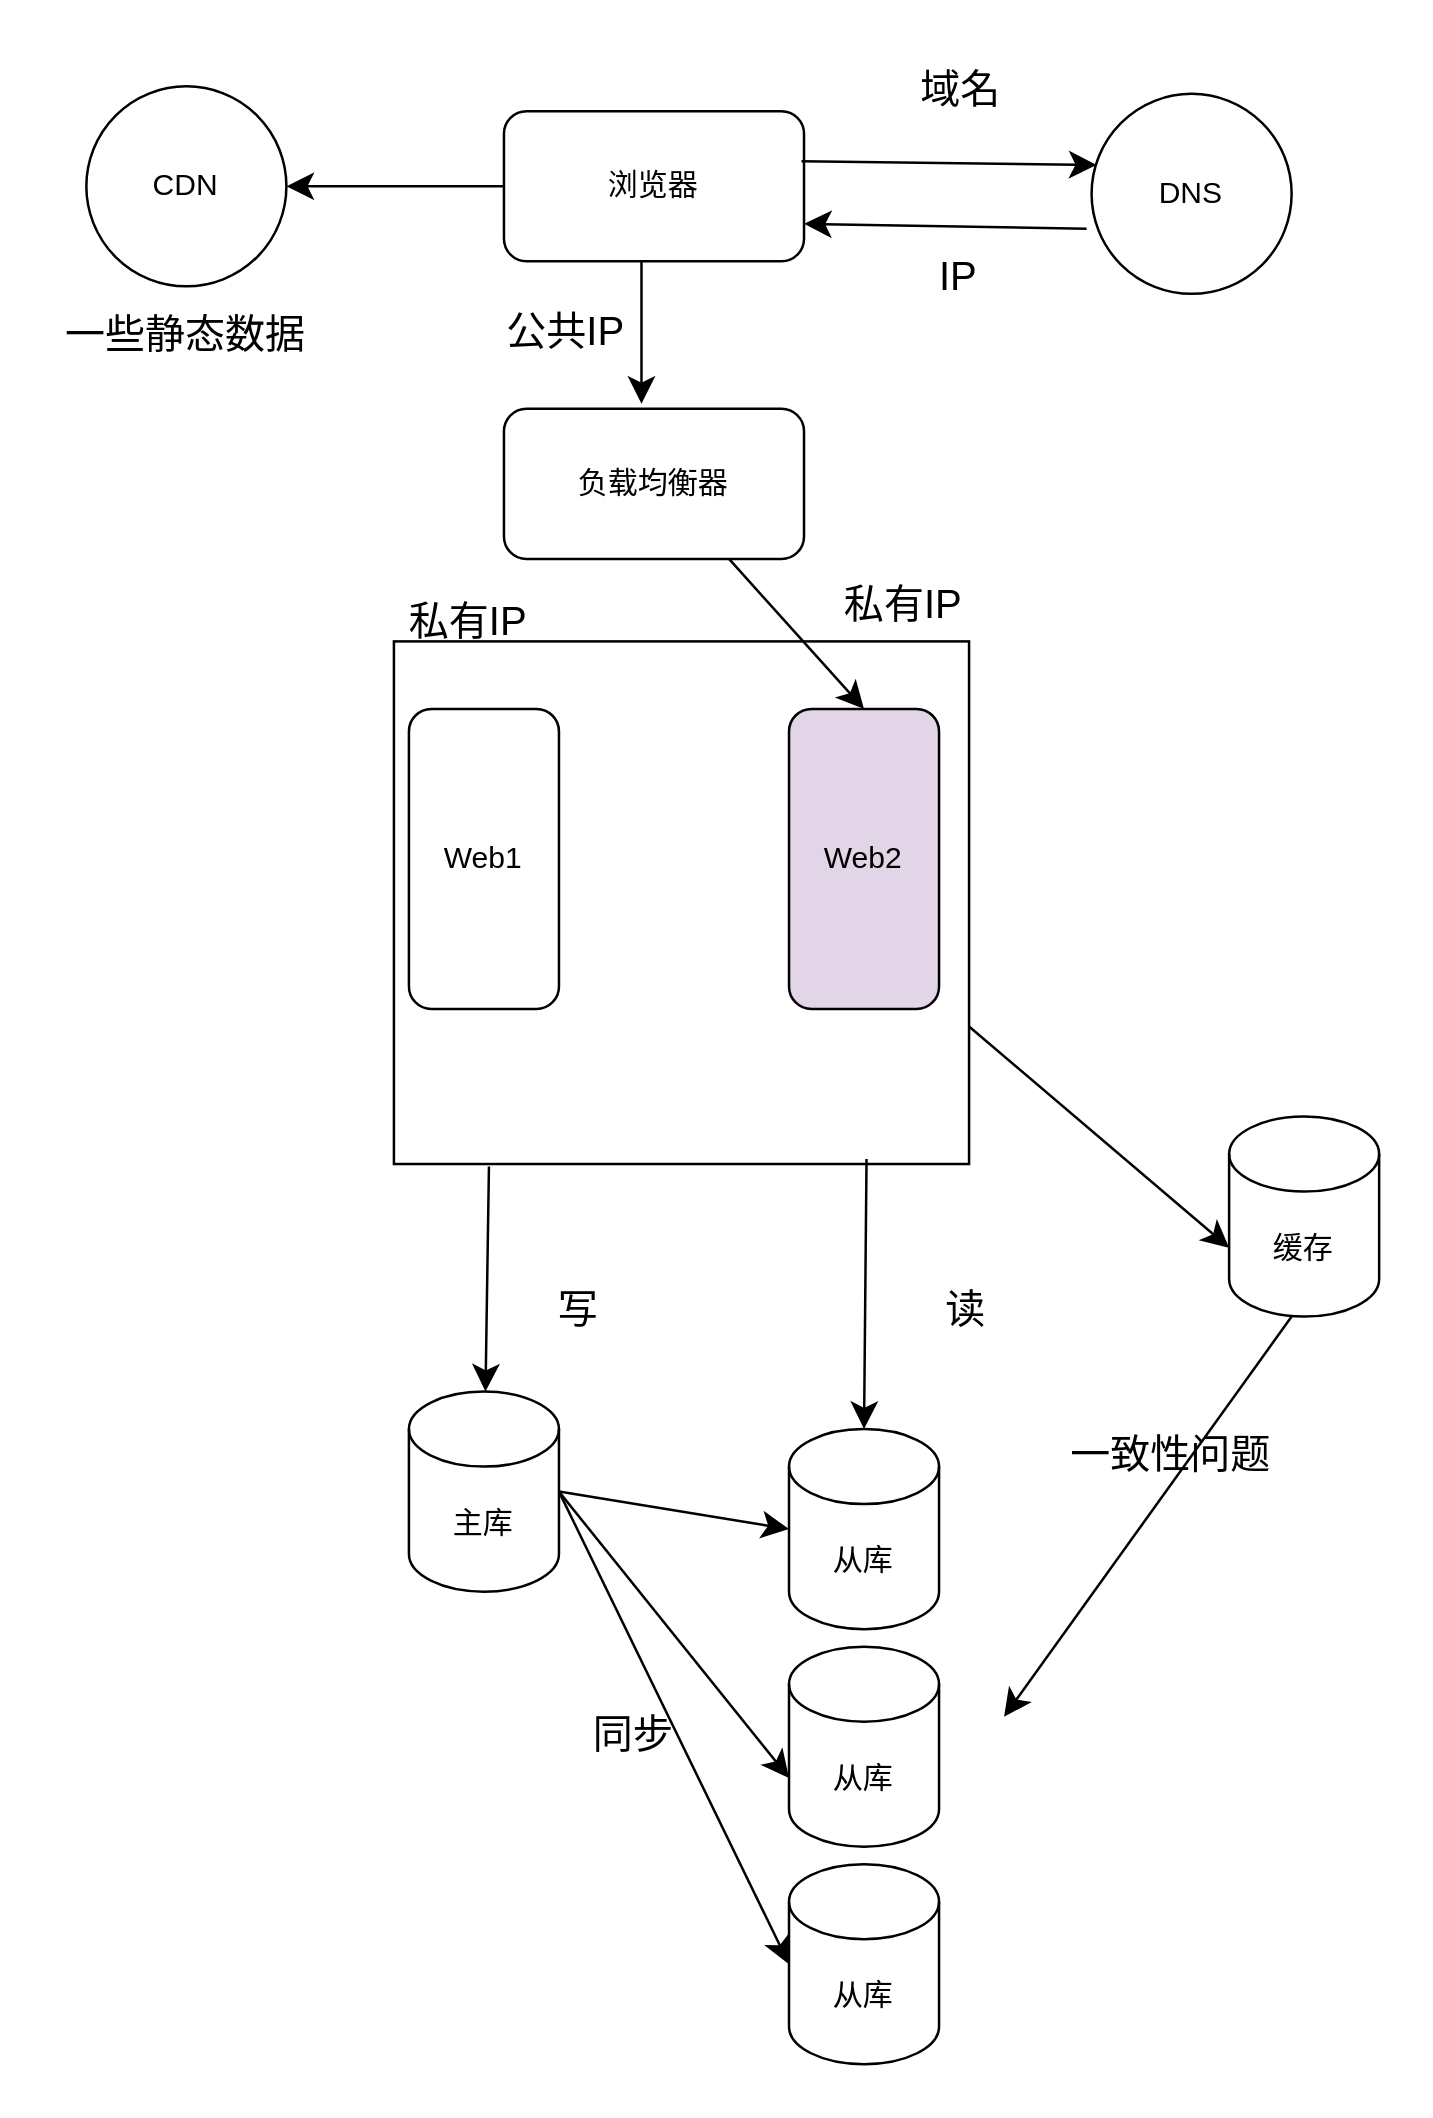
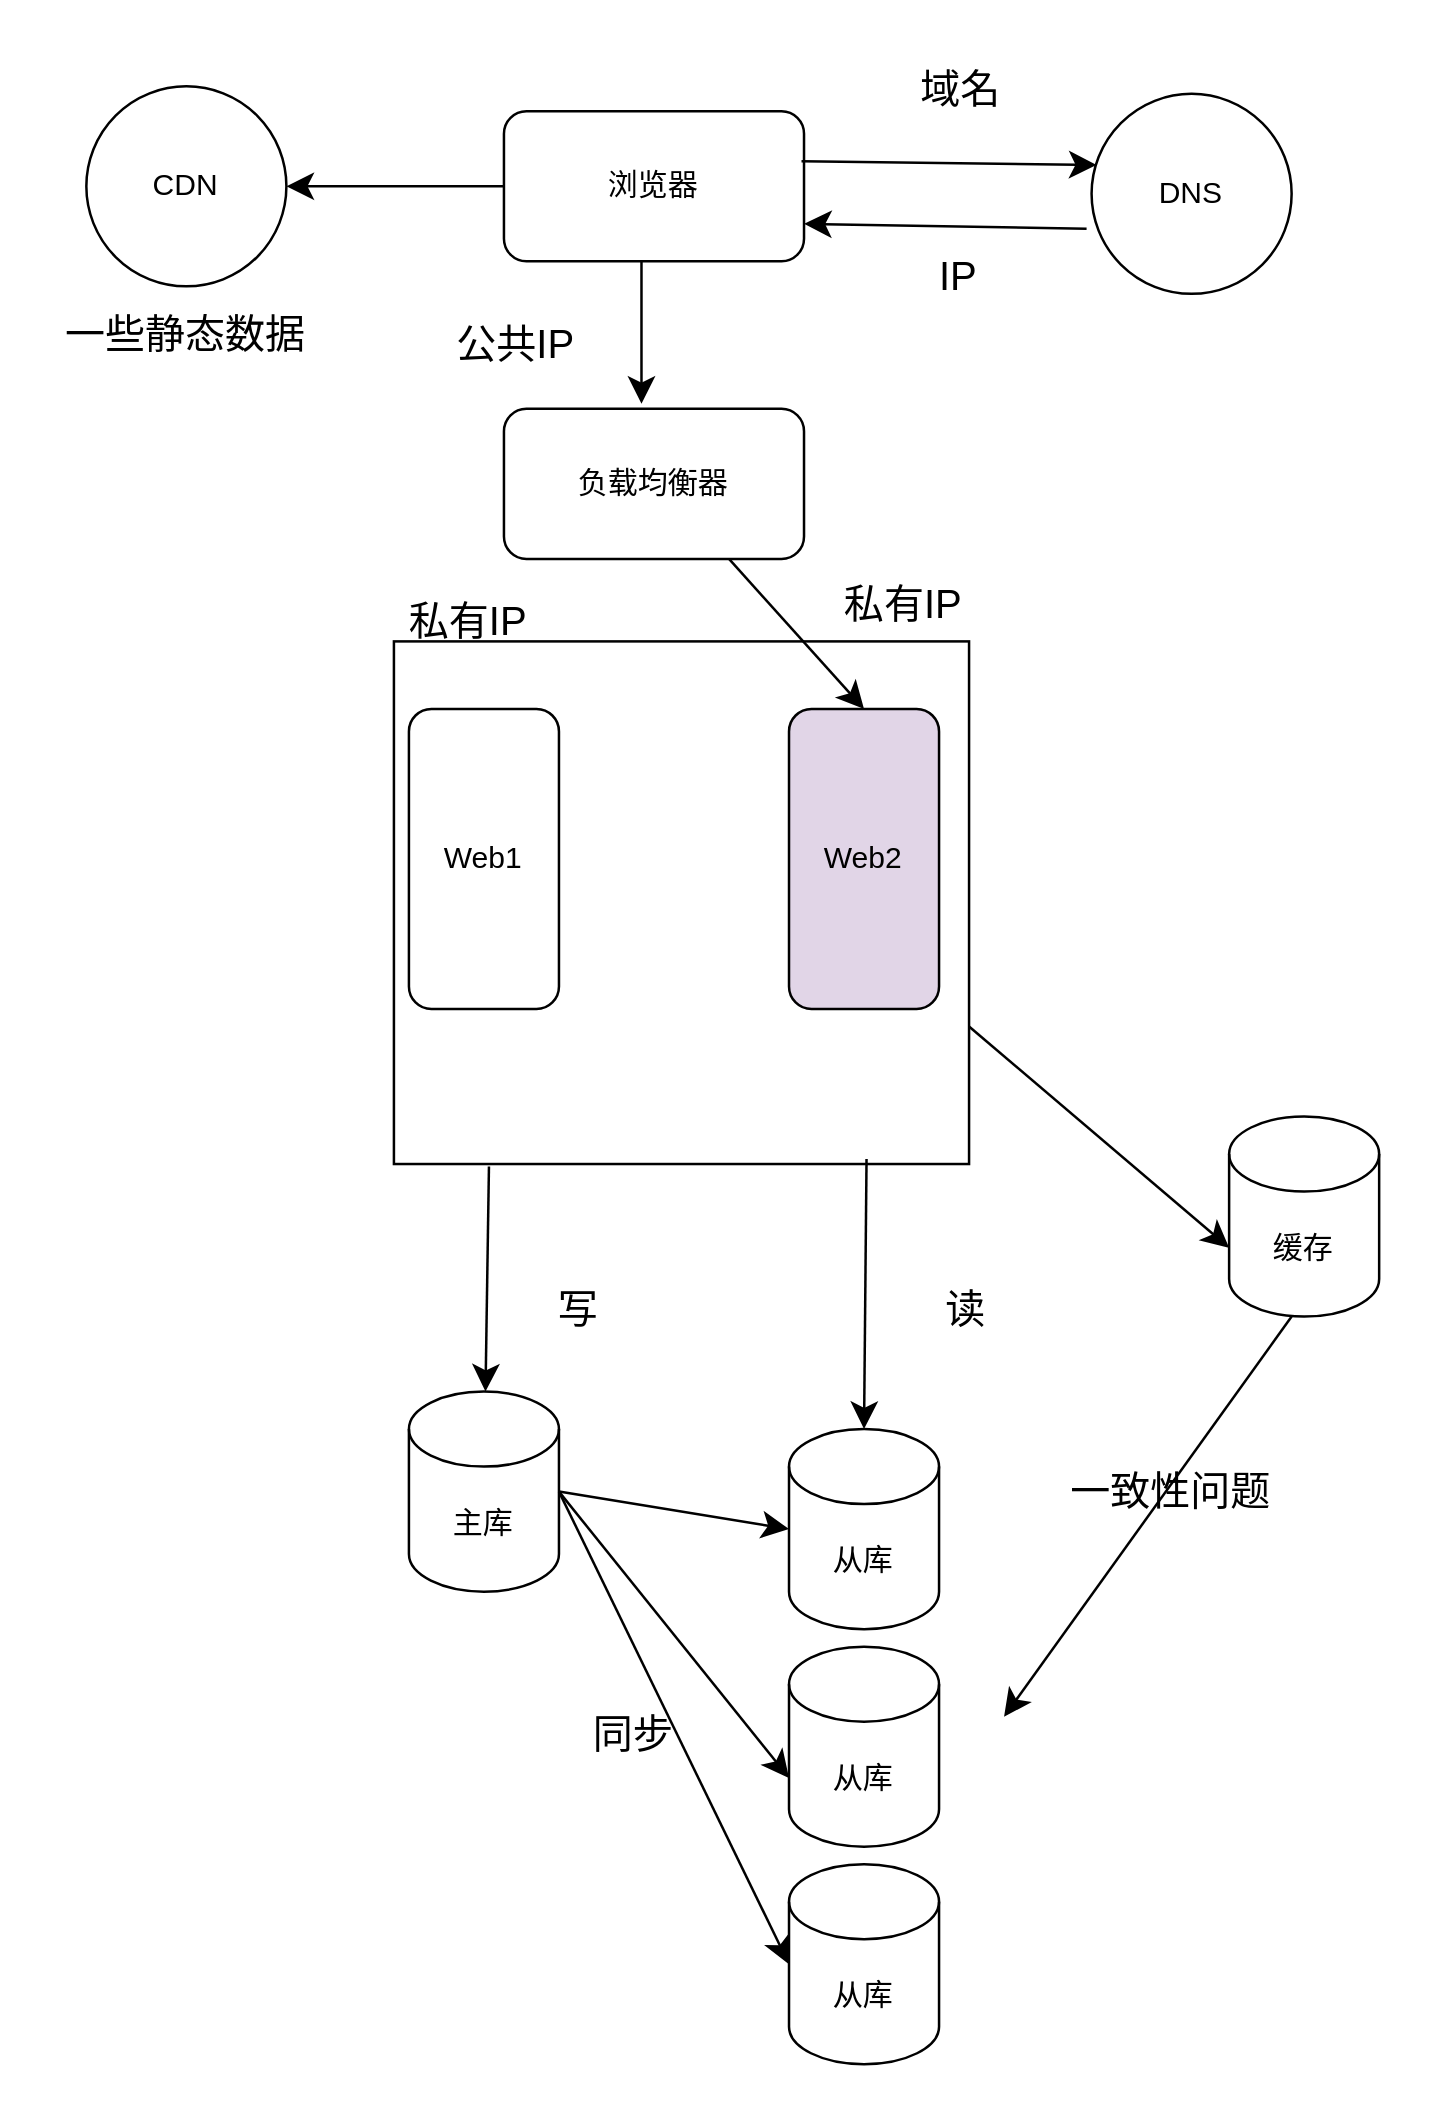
(566, 331) -> (516, 344)
(1171, 1454) -> (1171, 1491)
